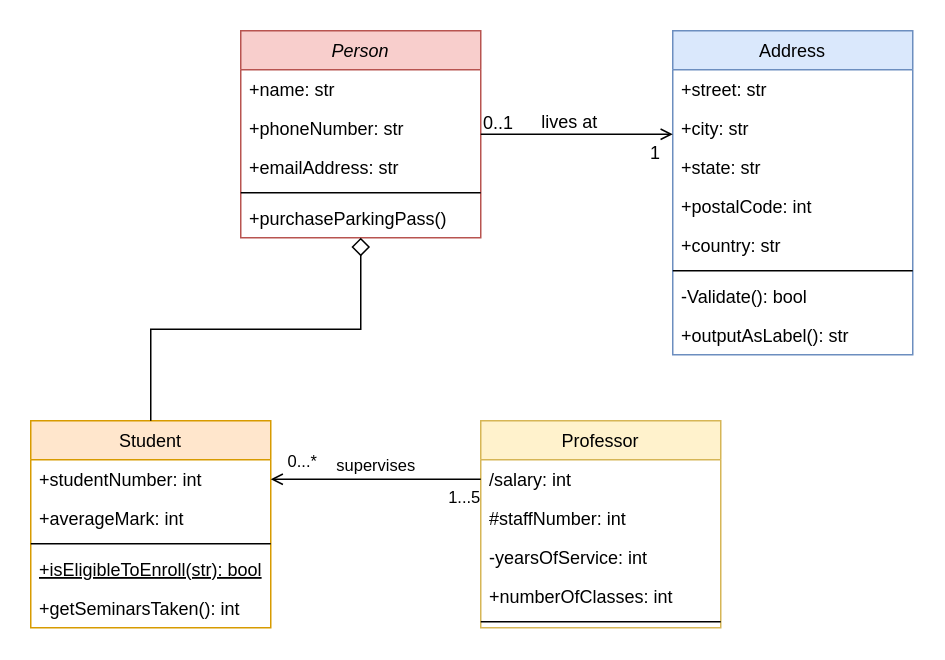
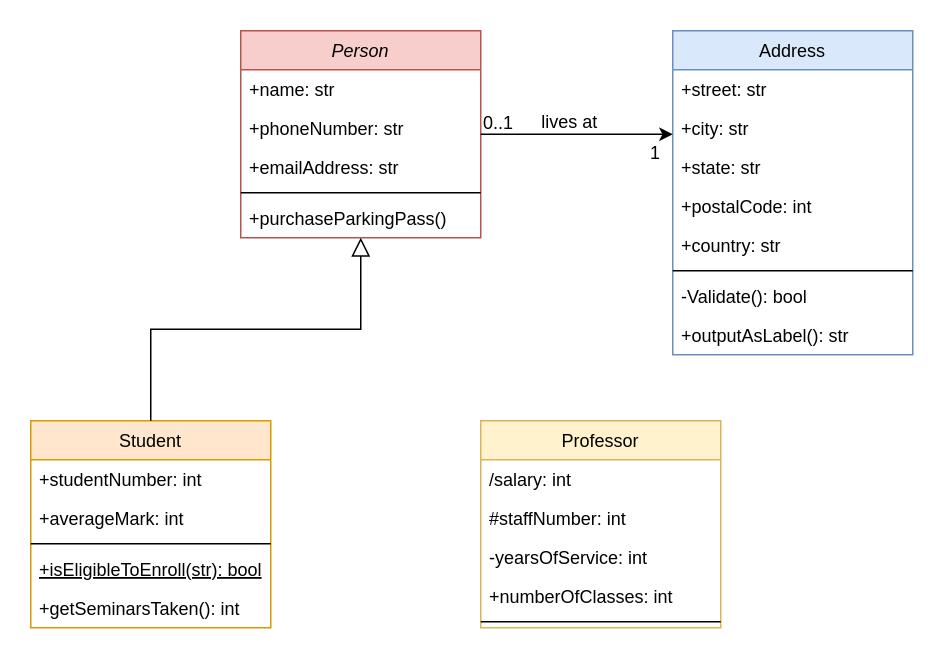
(663, 134) -> (661, 134)
(361, 257) -> (361, 257)
(376, 479) -> none
